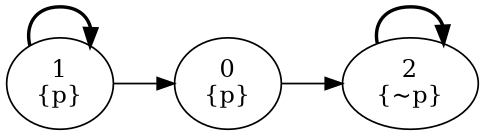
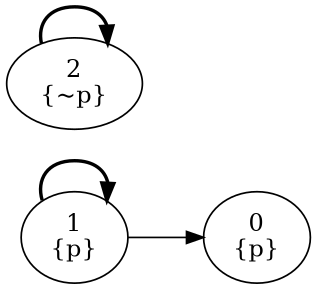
(303, 84) -> none
